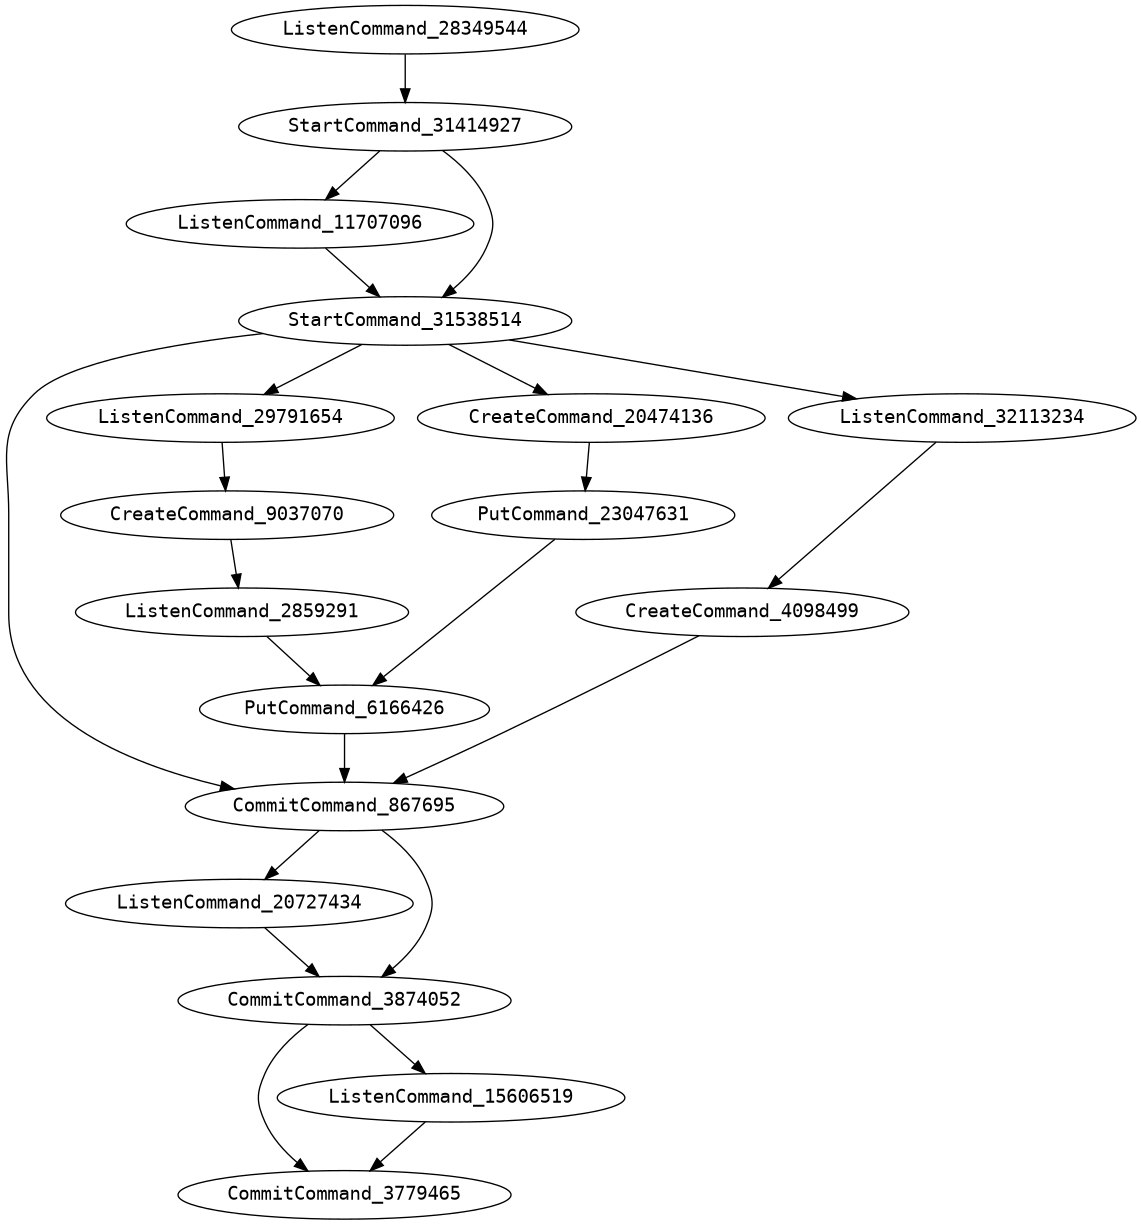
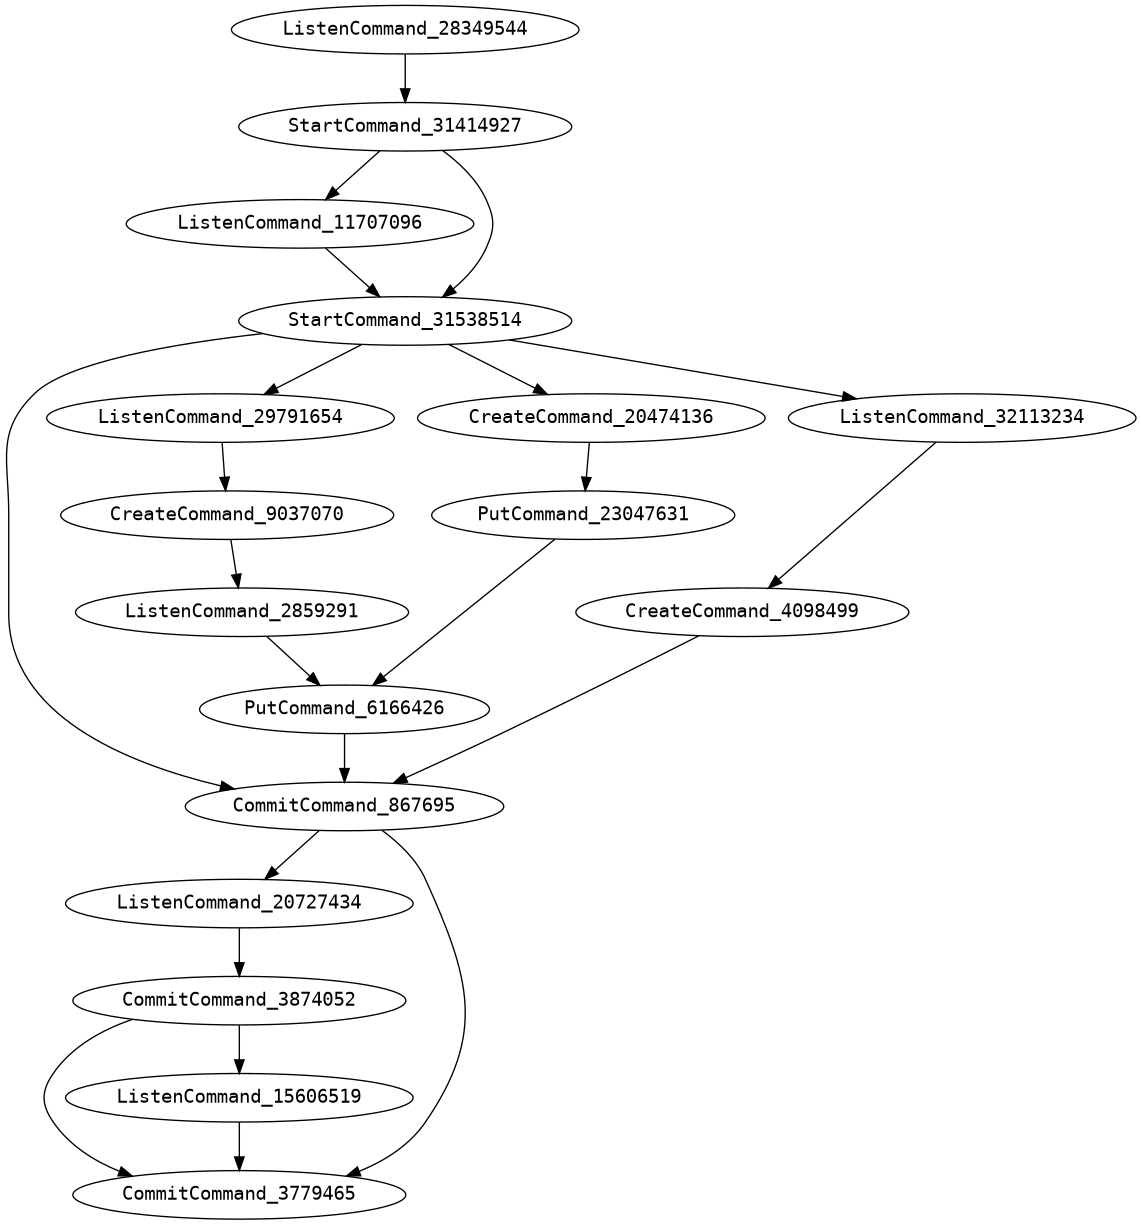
(431, 897) -> (465, 1010)
